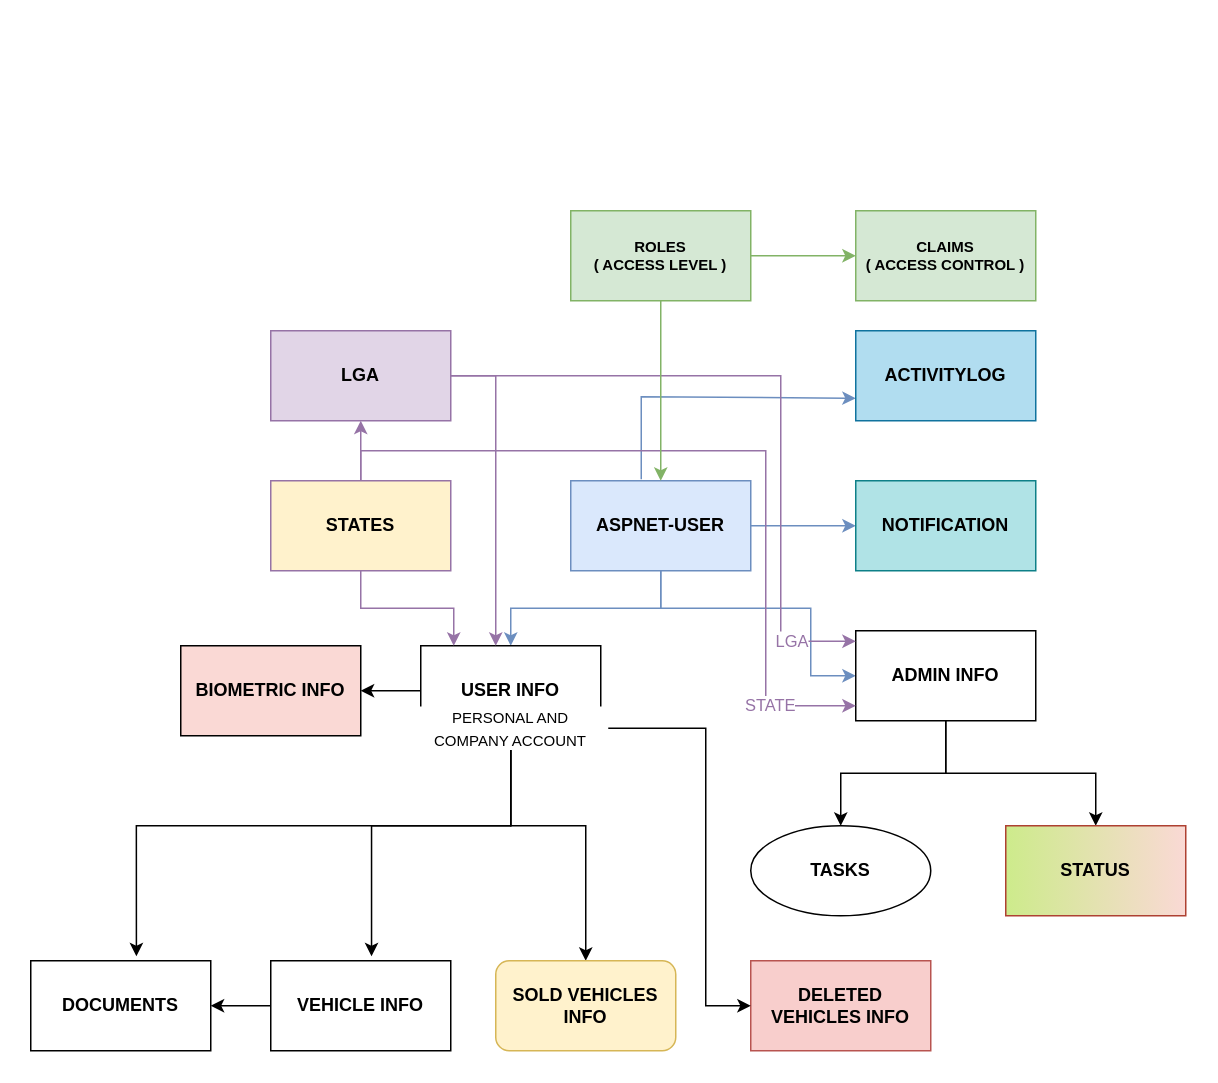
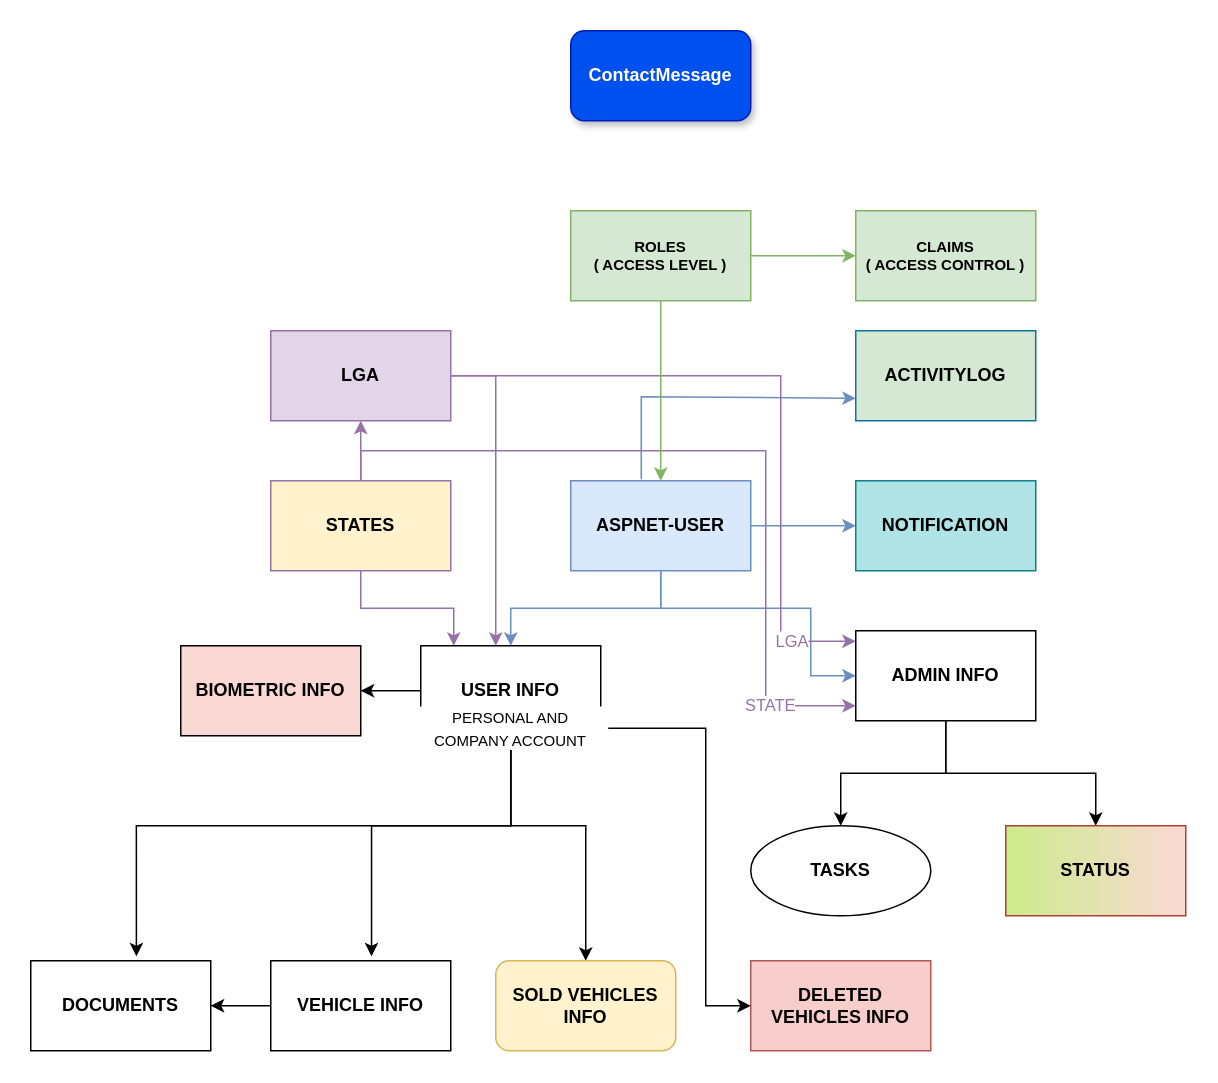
none -> (661, 76)
(946, 376) -> (946, 376)
